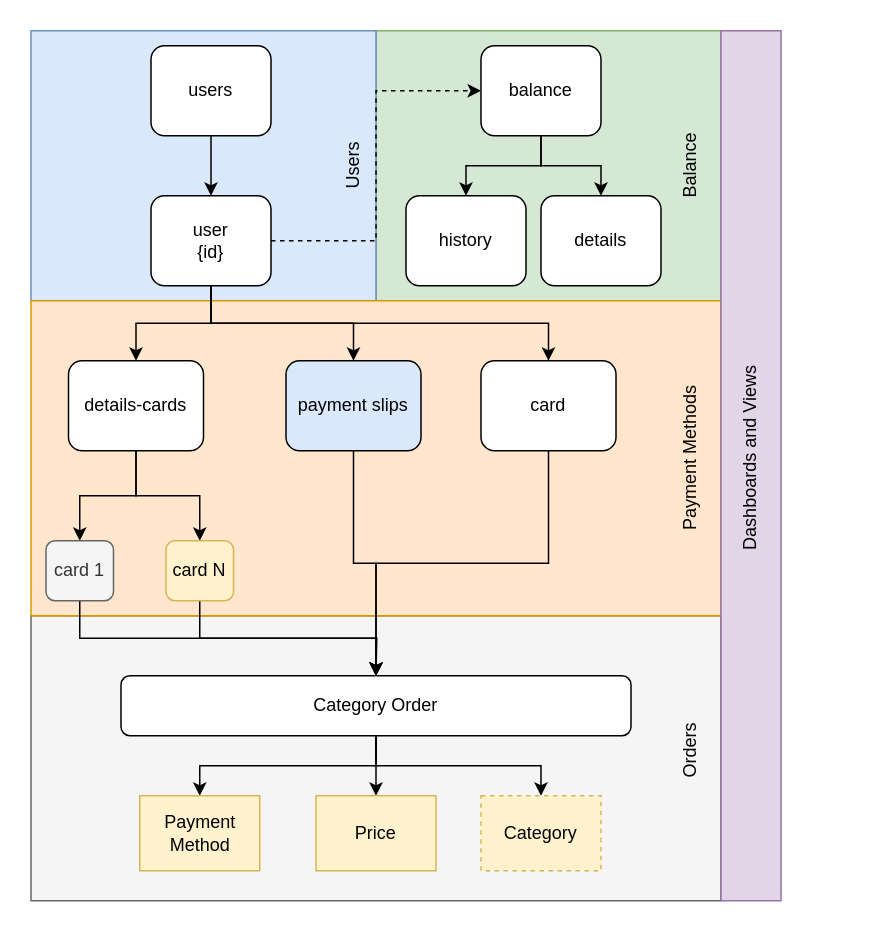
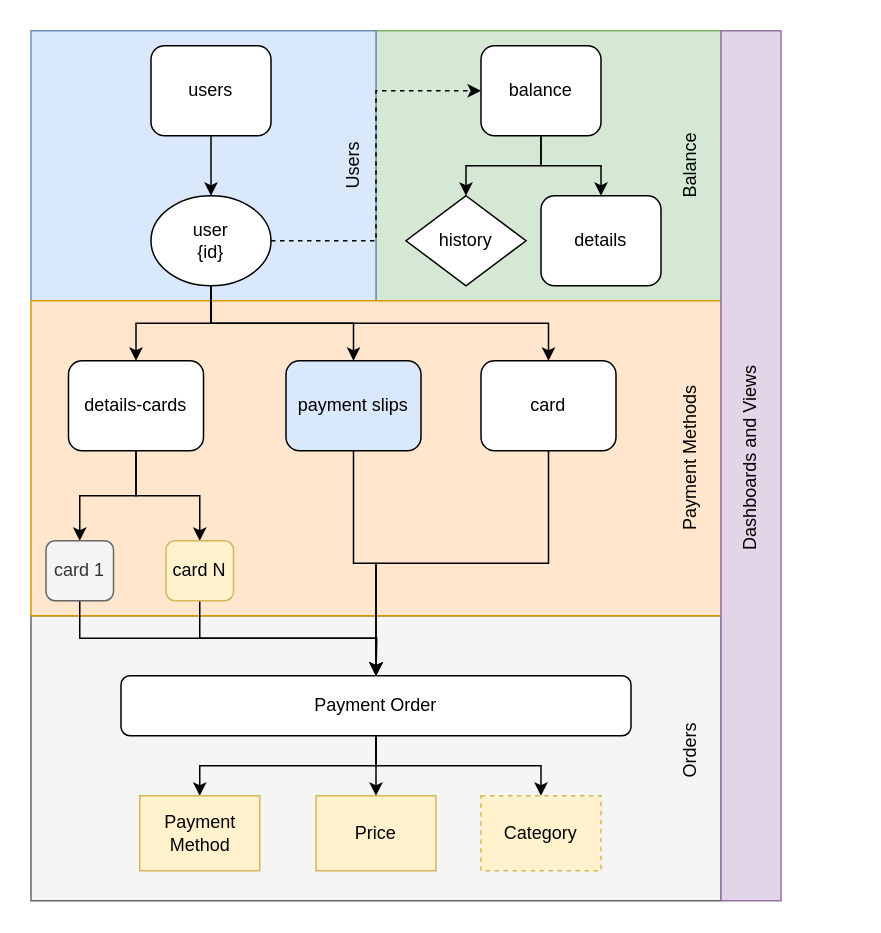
(211, 241) -> (211, 241)
(466, 241) -> (466, 241)
(376, 706) -> (376, 706)
